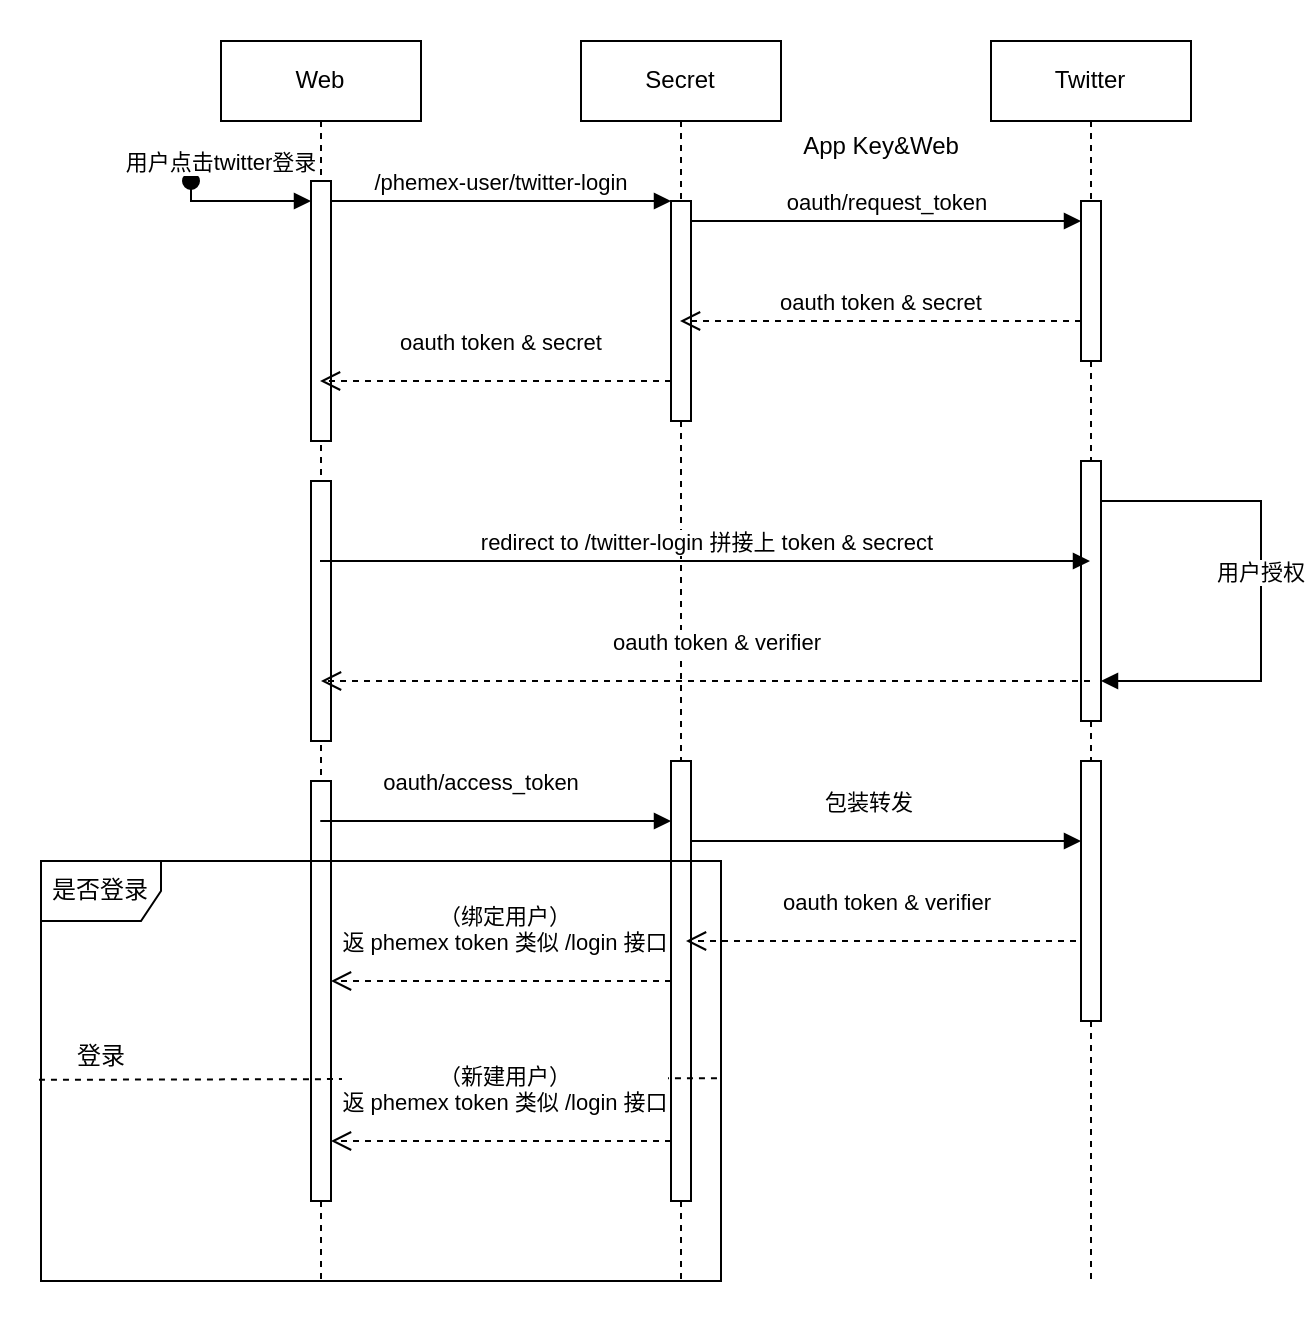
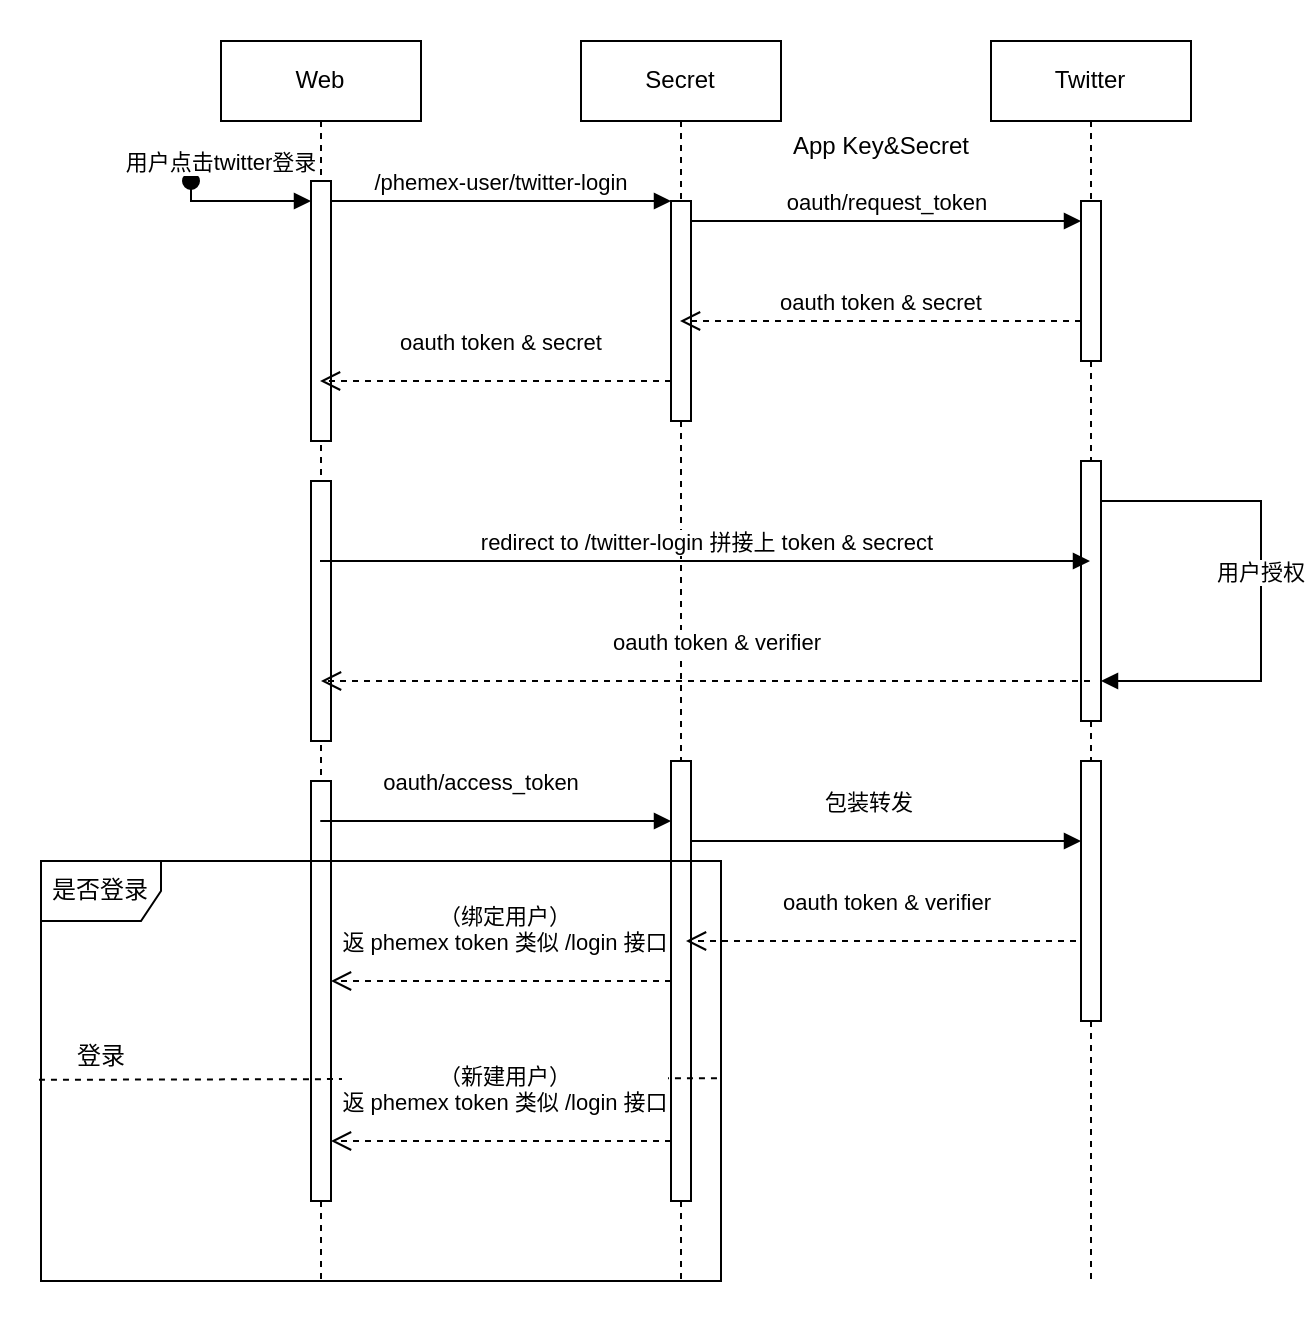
(882, 147) -> (882, 147)
